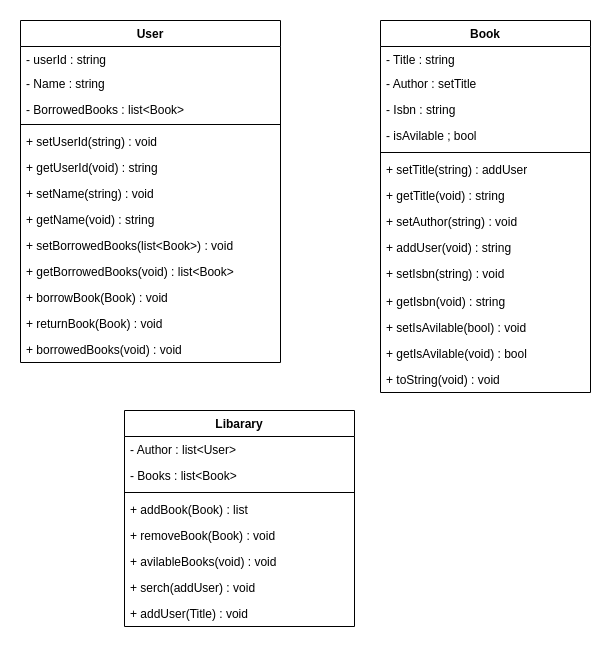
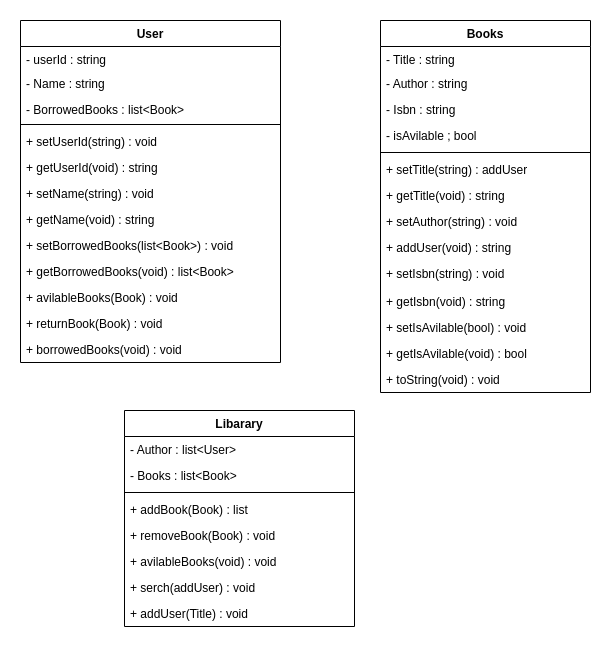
(486, 35) -> (486, 35)
(441, 85) -> (436, 85)
(103, 299) -> (108, 299)
